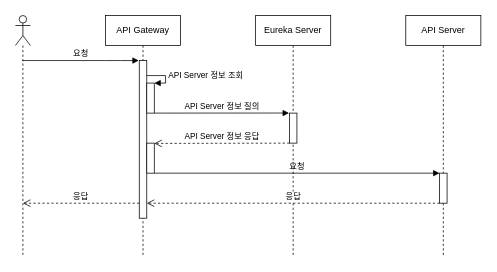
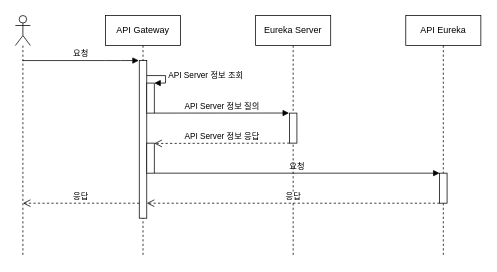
(443, 30) -> (443, 30)
